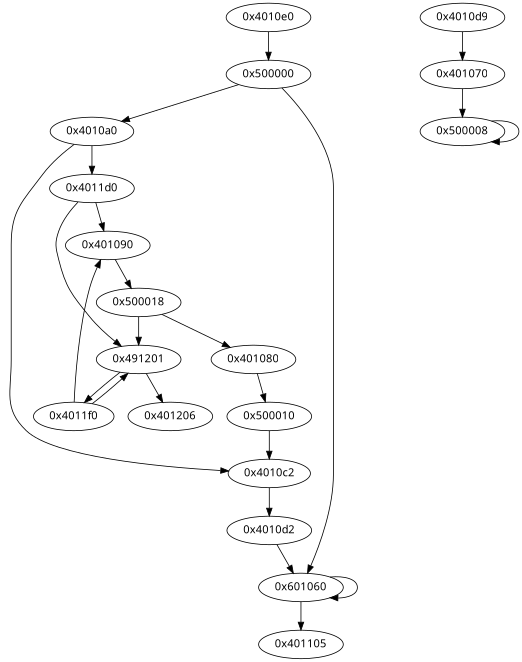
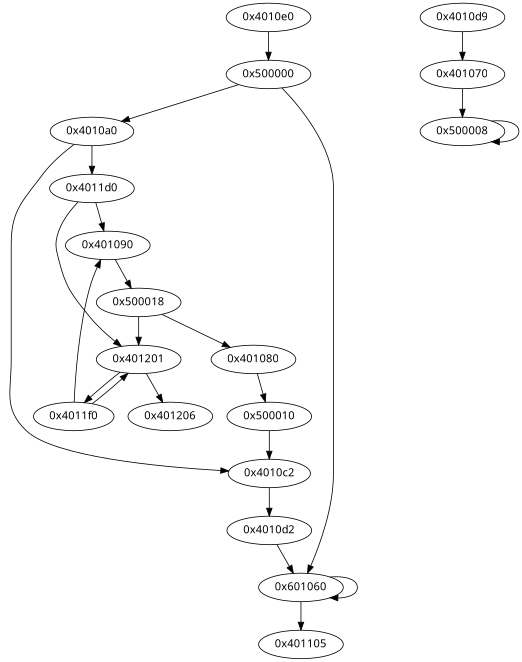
(139, 359) -> (139, 359)
